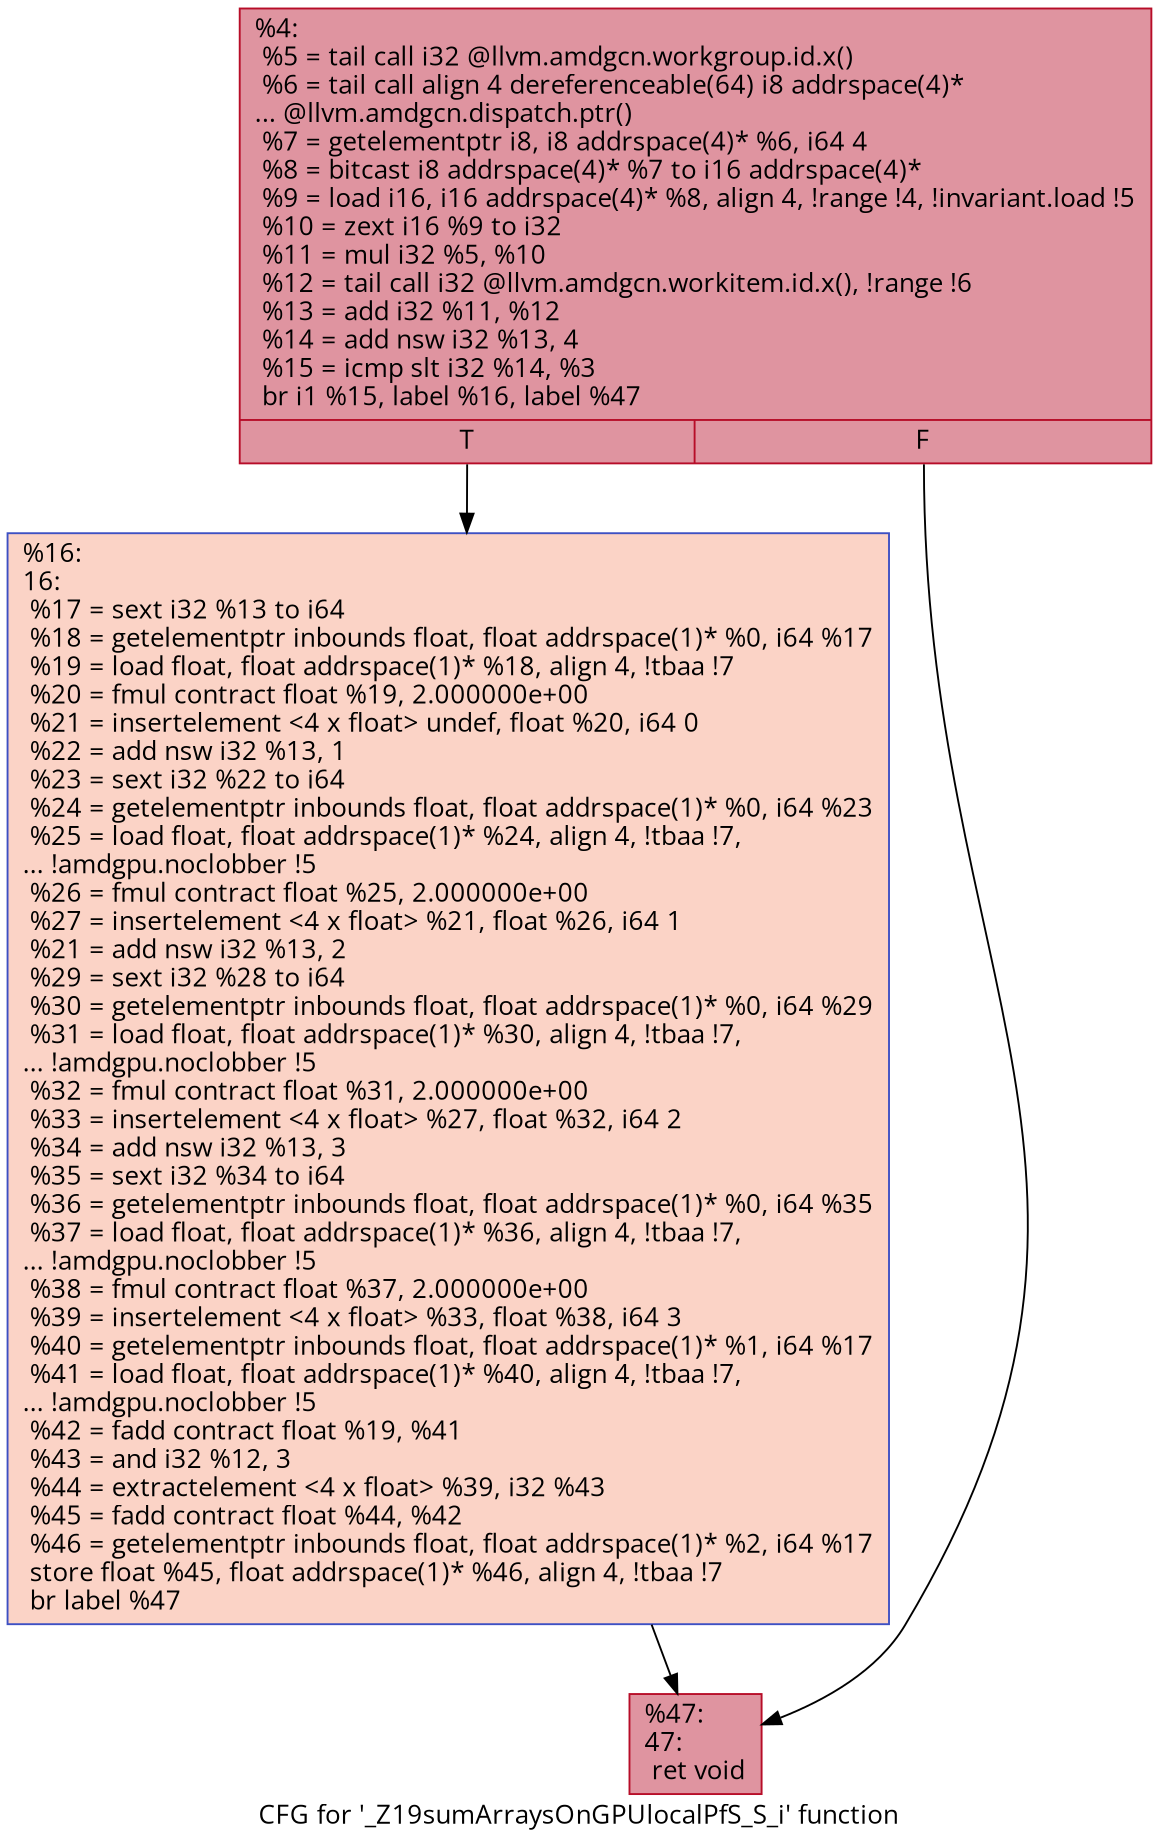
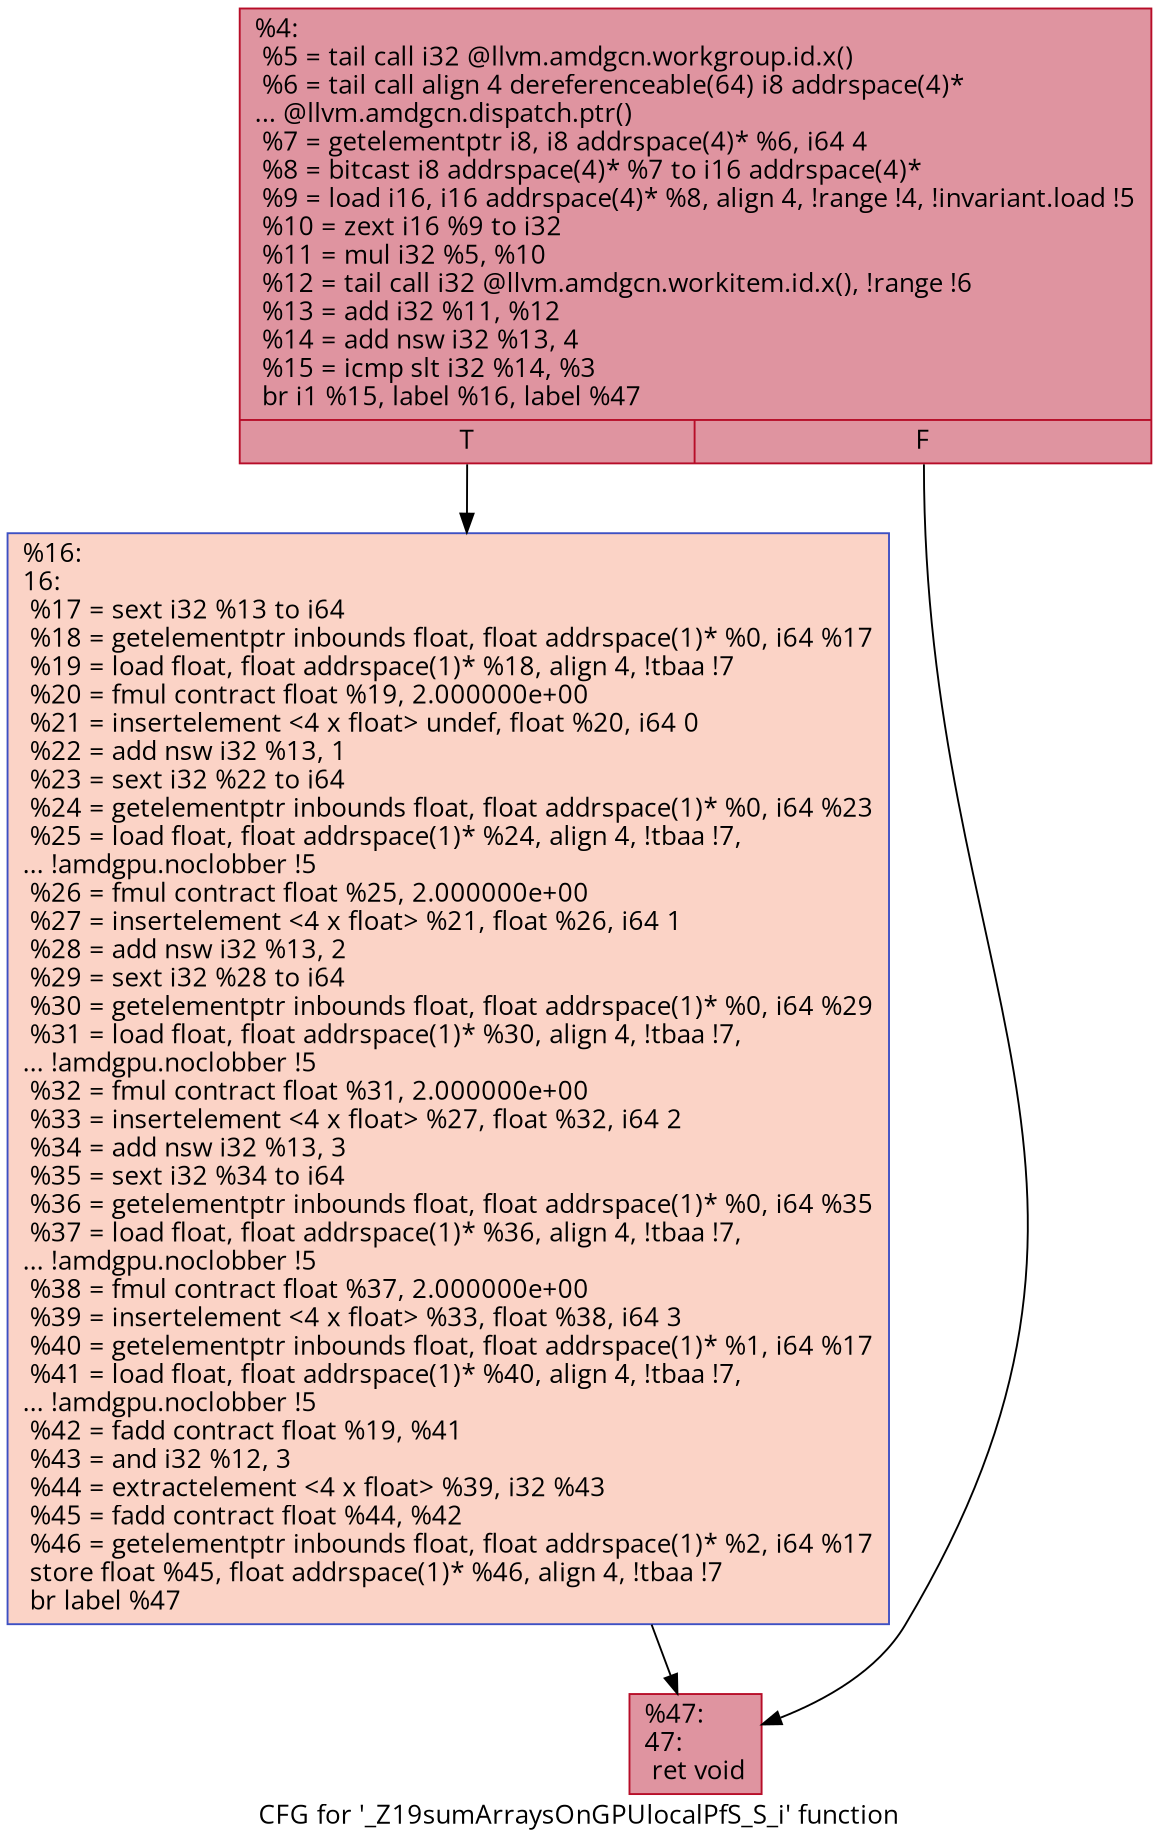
(185, 950) -> (185, 950)
